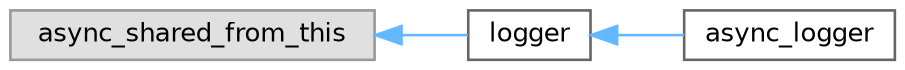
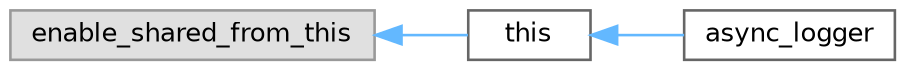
(193, 35) -> (193, 35)
(529, 35) -> (529, 35)
